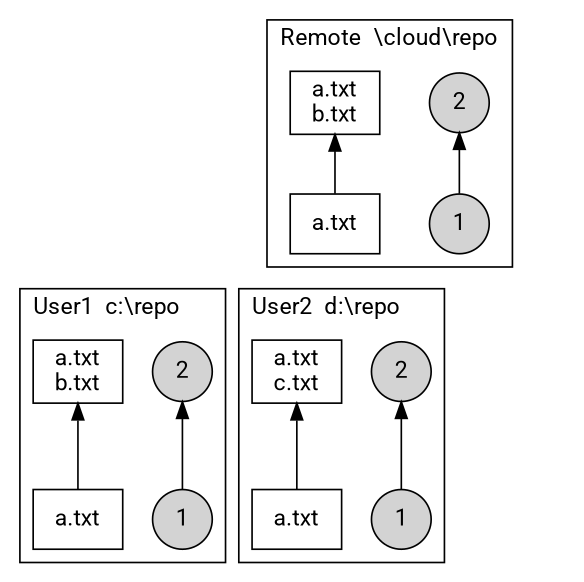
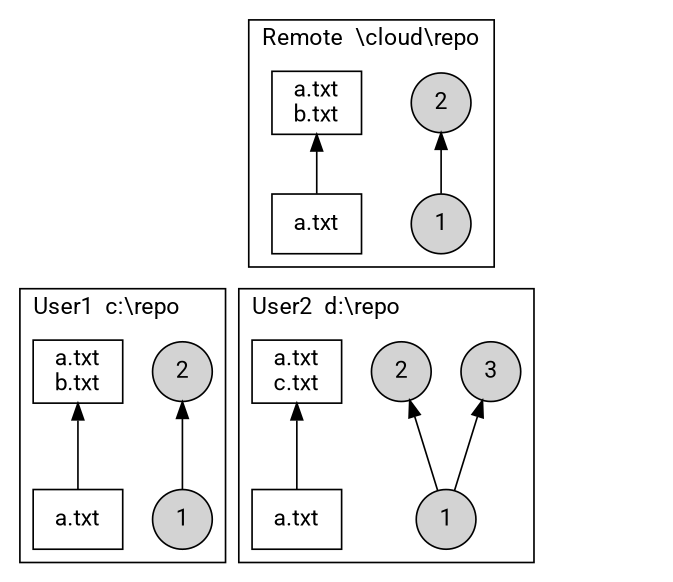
none -> (491, 372)
